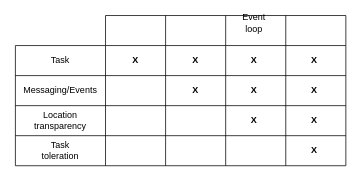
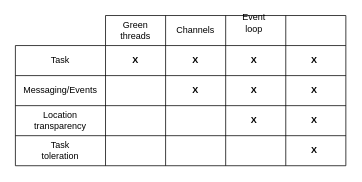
none -> (135, 30)
none -> (195, 30)
